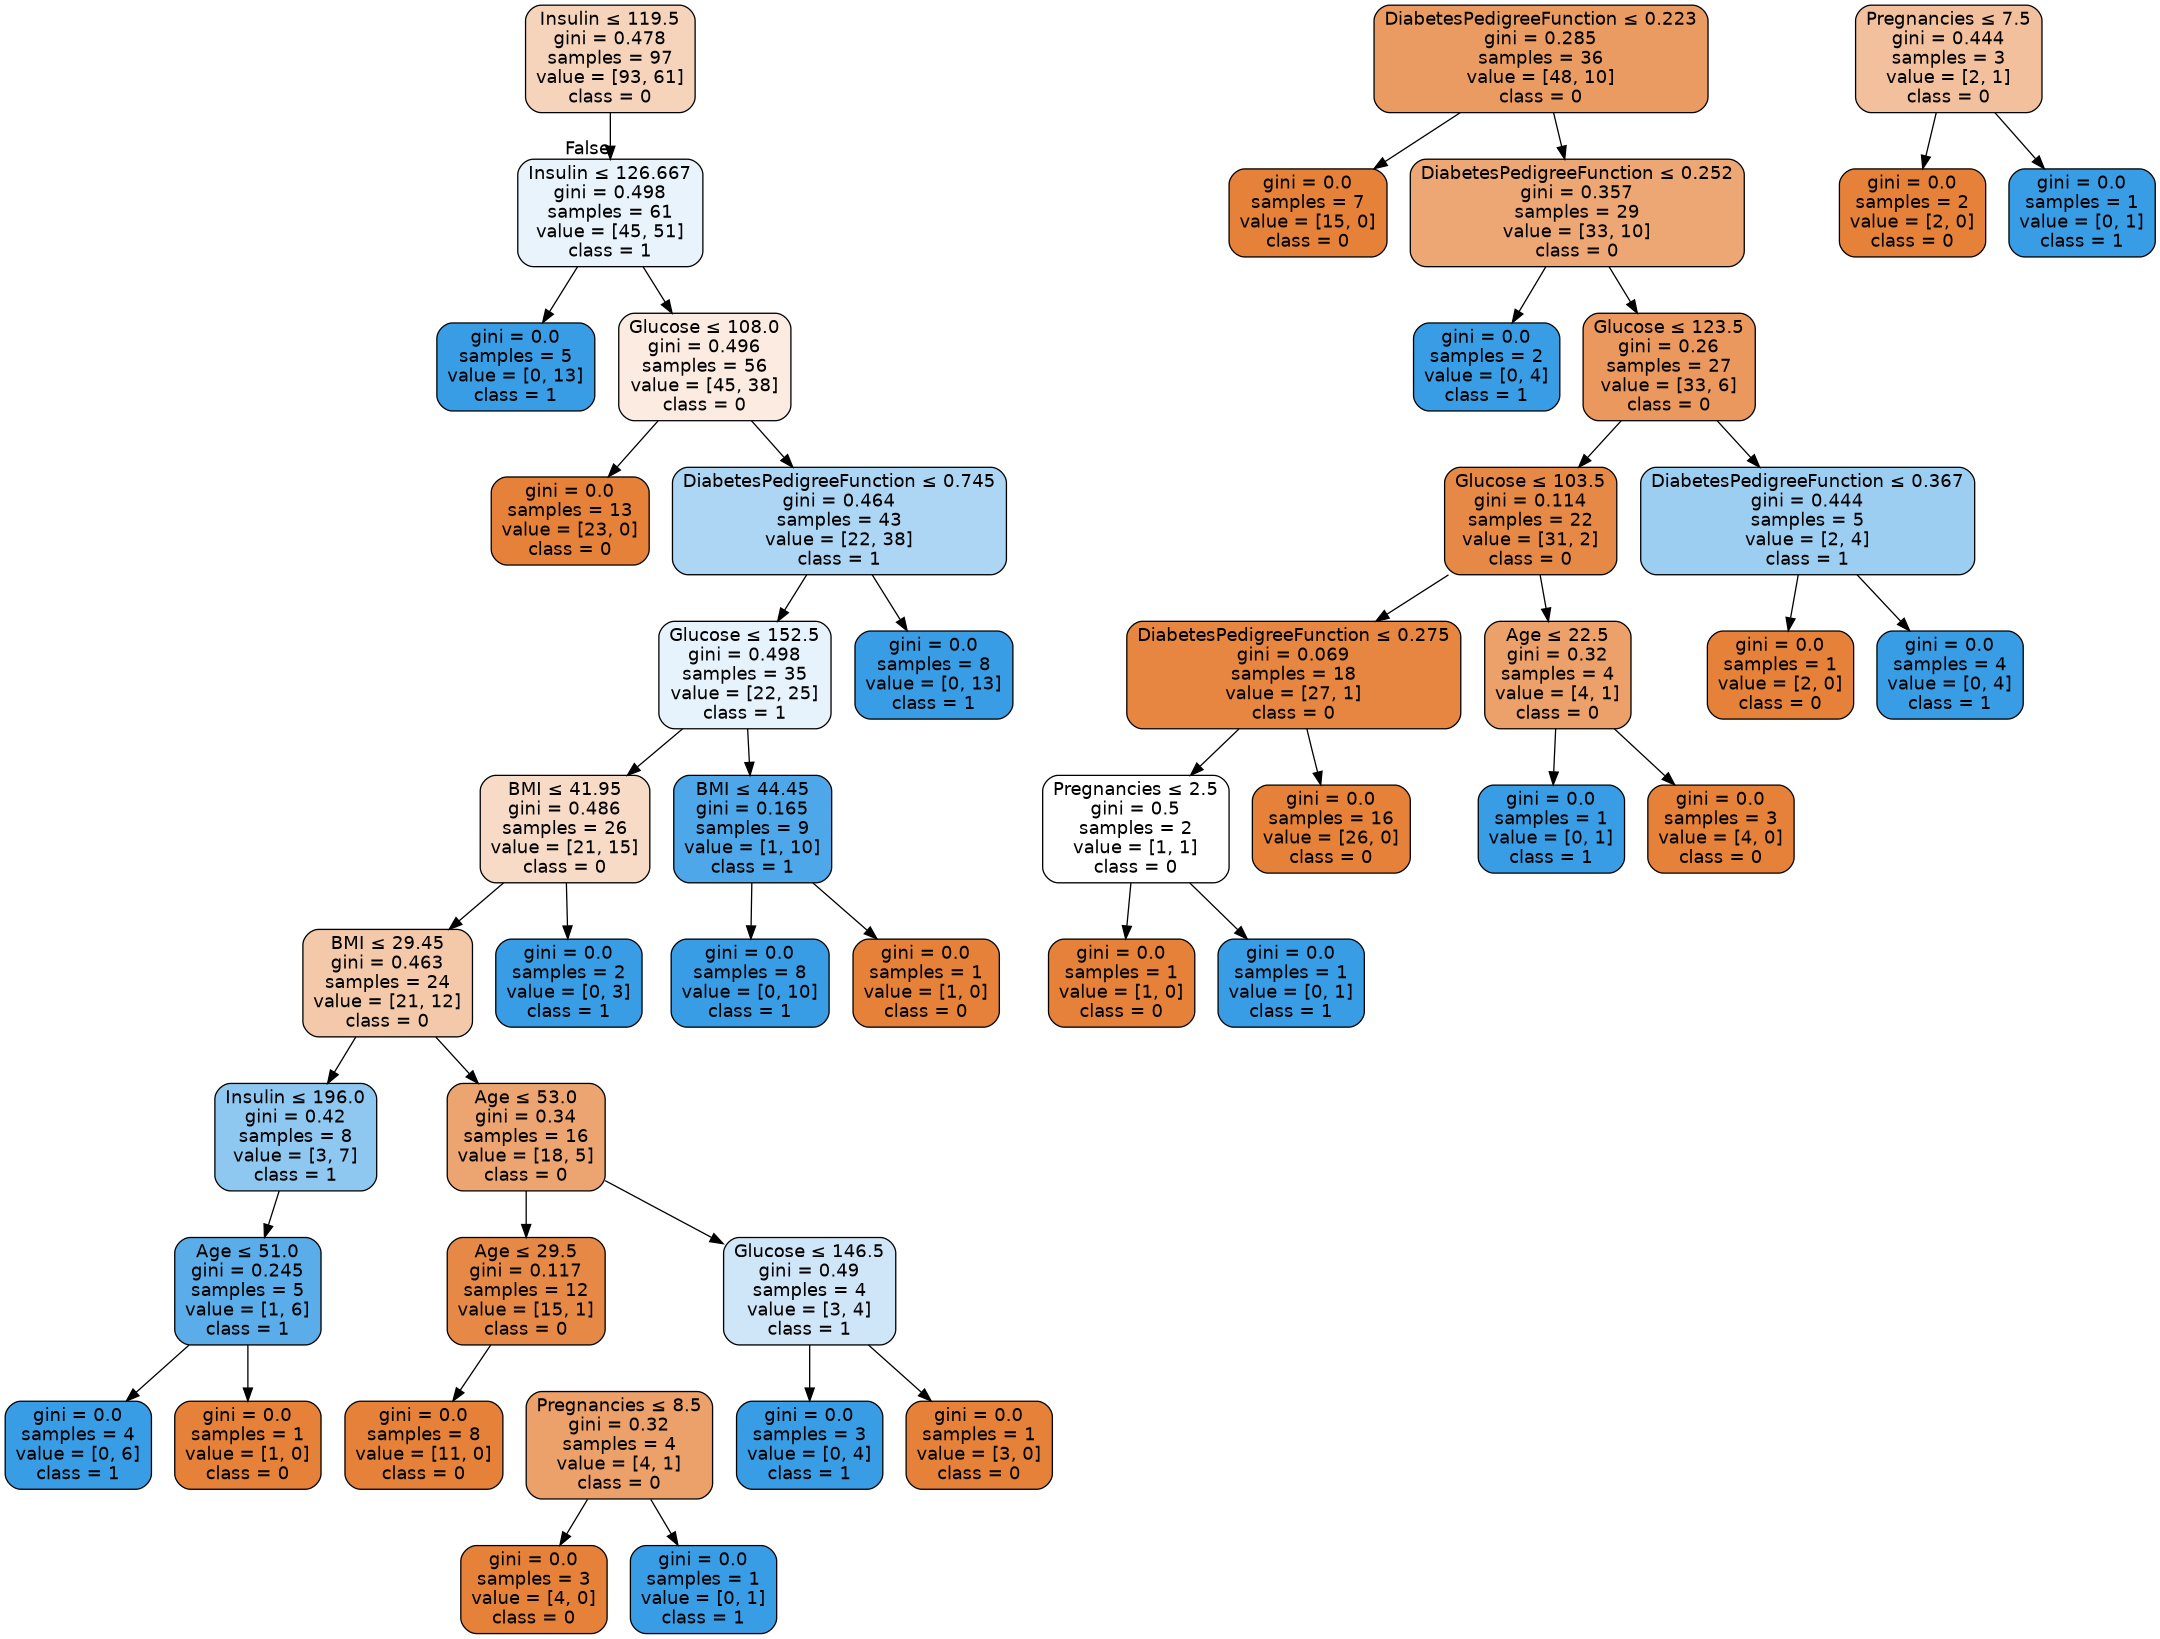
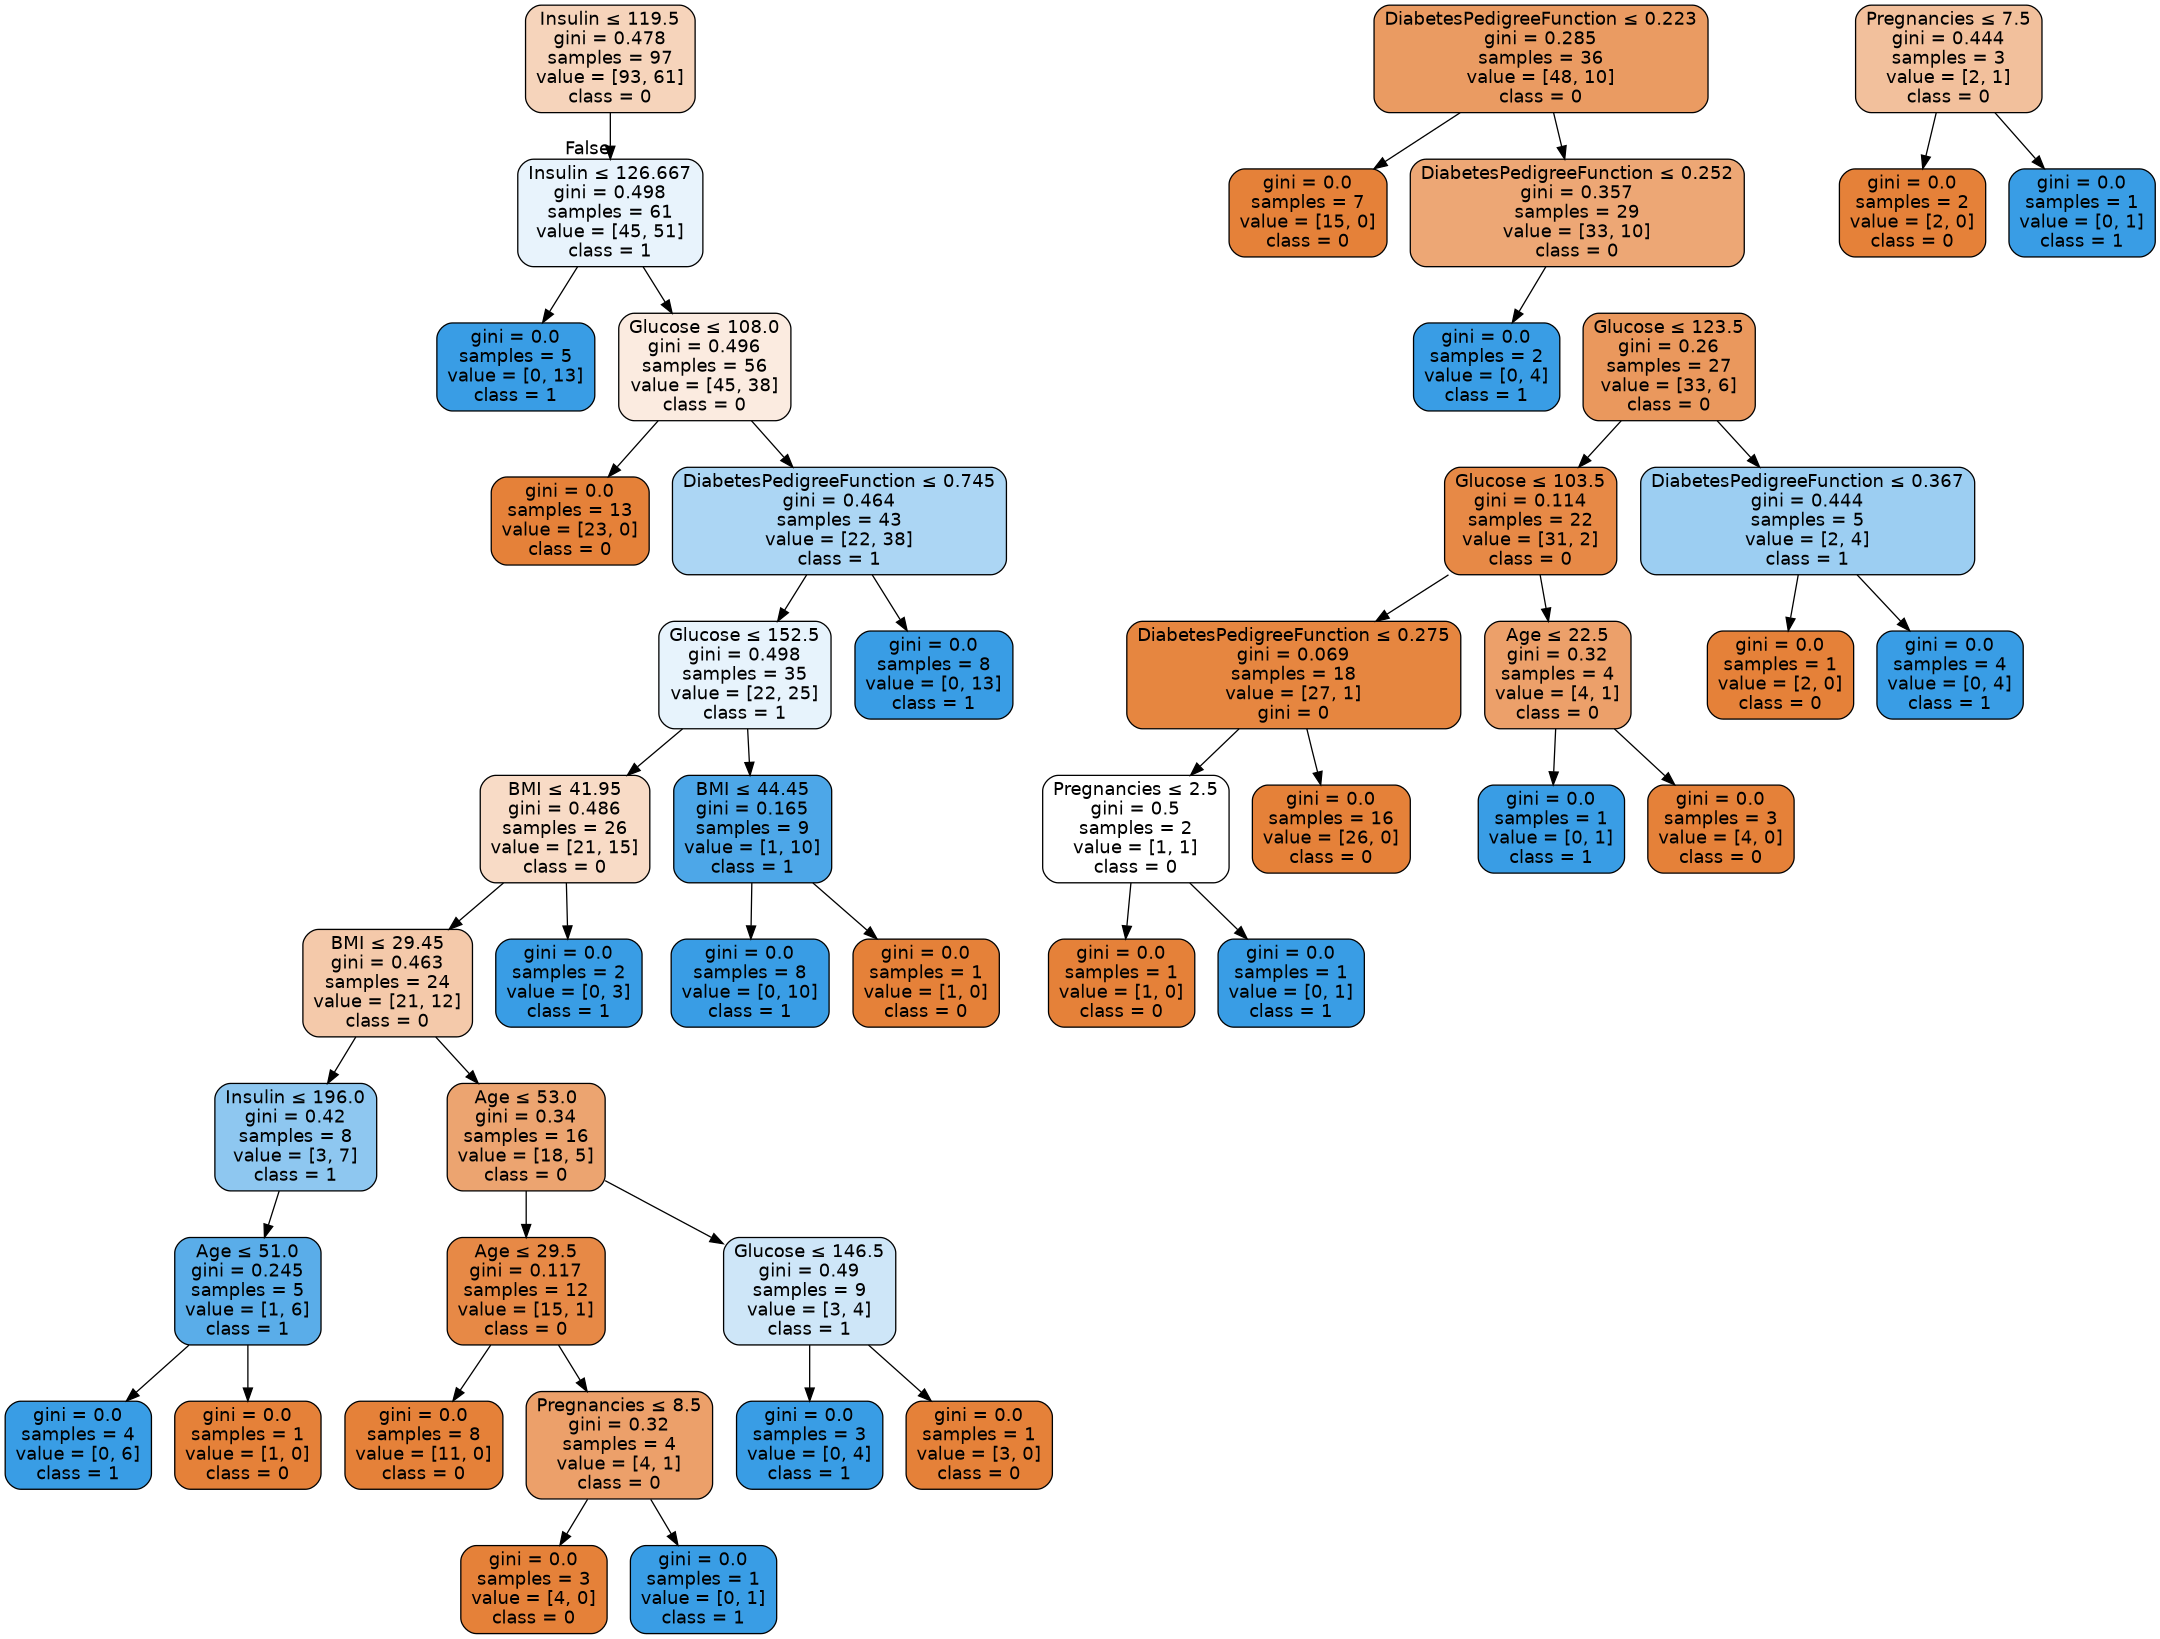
(1620, 284) -> none
(1294, 713) -> (1294, 713)
(810, 1291) -> (810, 1291)
none -> (569, 1363)
